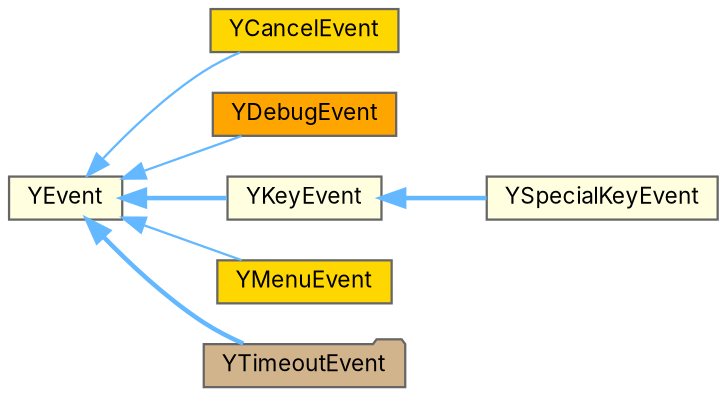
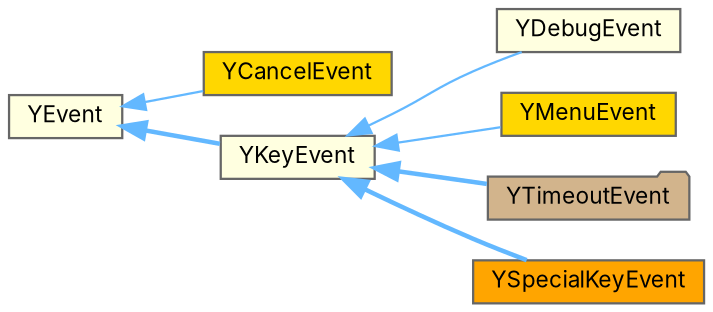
(304, 114) -> (589, 31)
(193, 153) -> (444, 86)
(602, 198) -> (589, 282)
(193, 243) -> (449, 135)
(168, 297) -> (443, 178)
